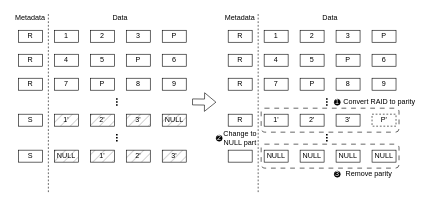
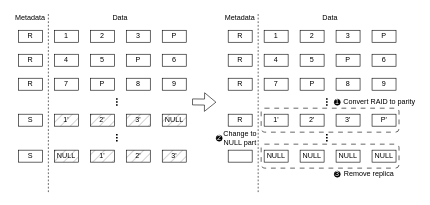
(384, 120) -> (384, 120)
(369, 174) -> (369, 174)
